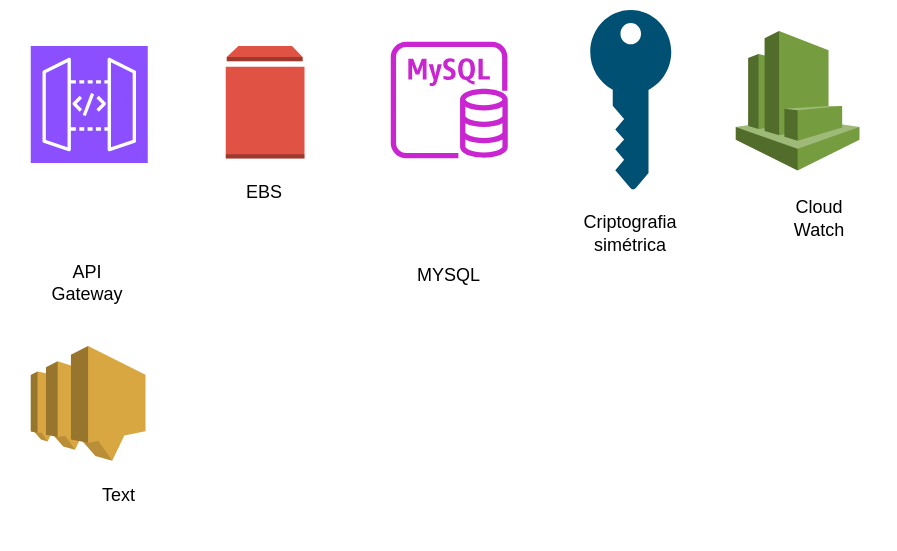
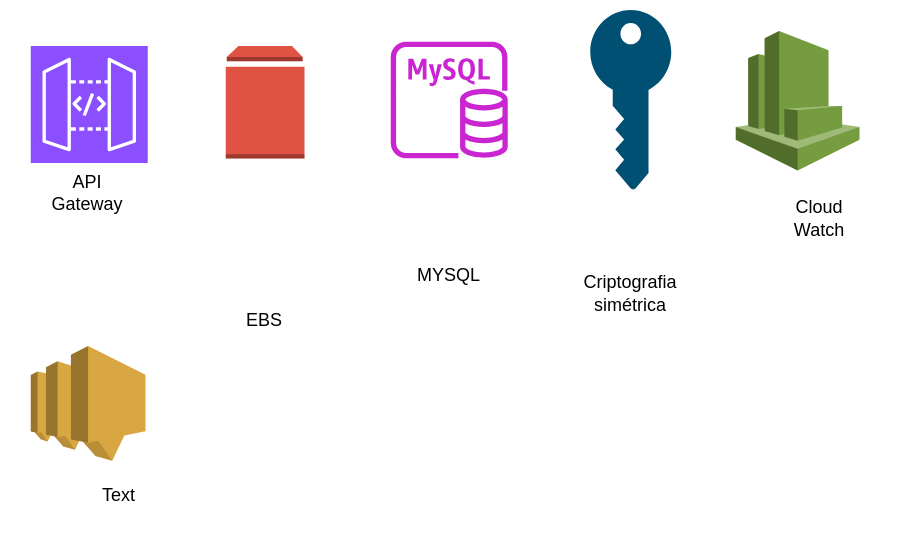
(265, 193) -> (265, 320)
(631, 233) -> (631, 293)
(88, 283) -> (88, 193)
